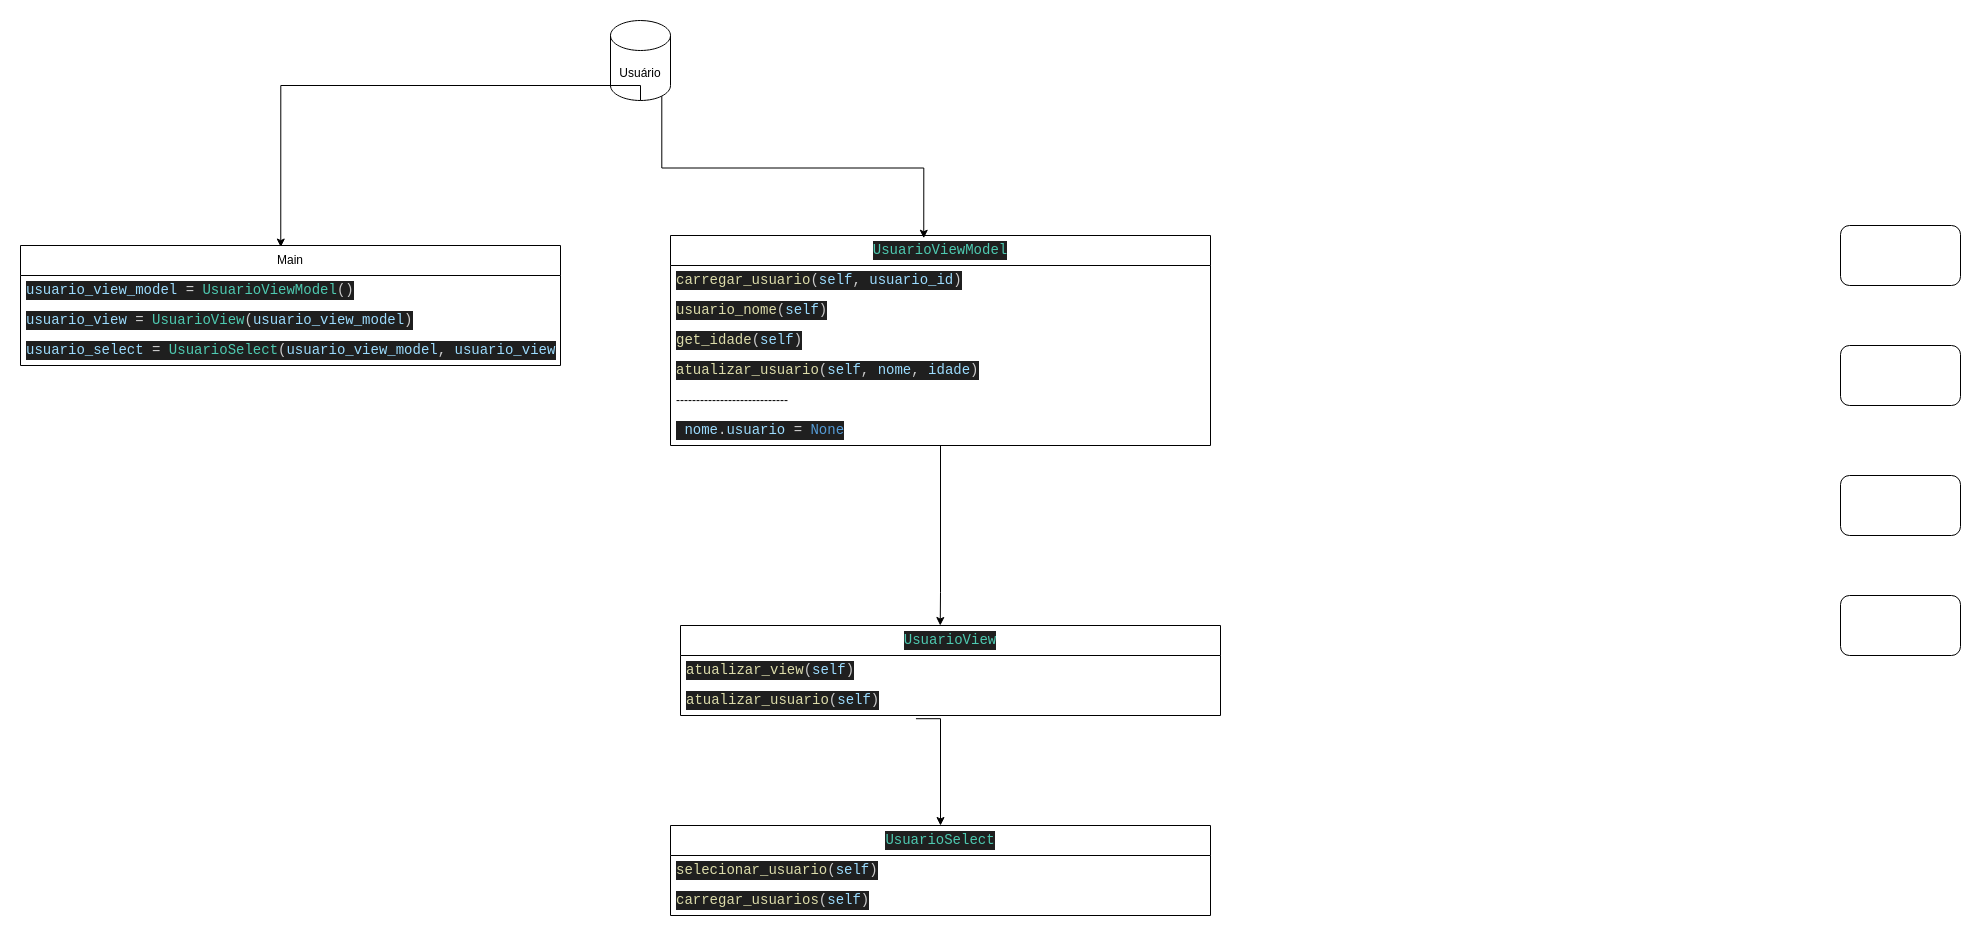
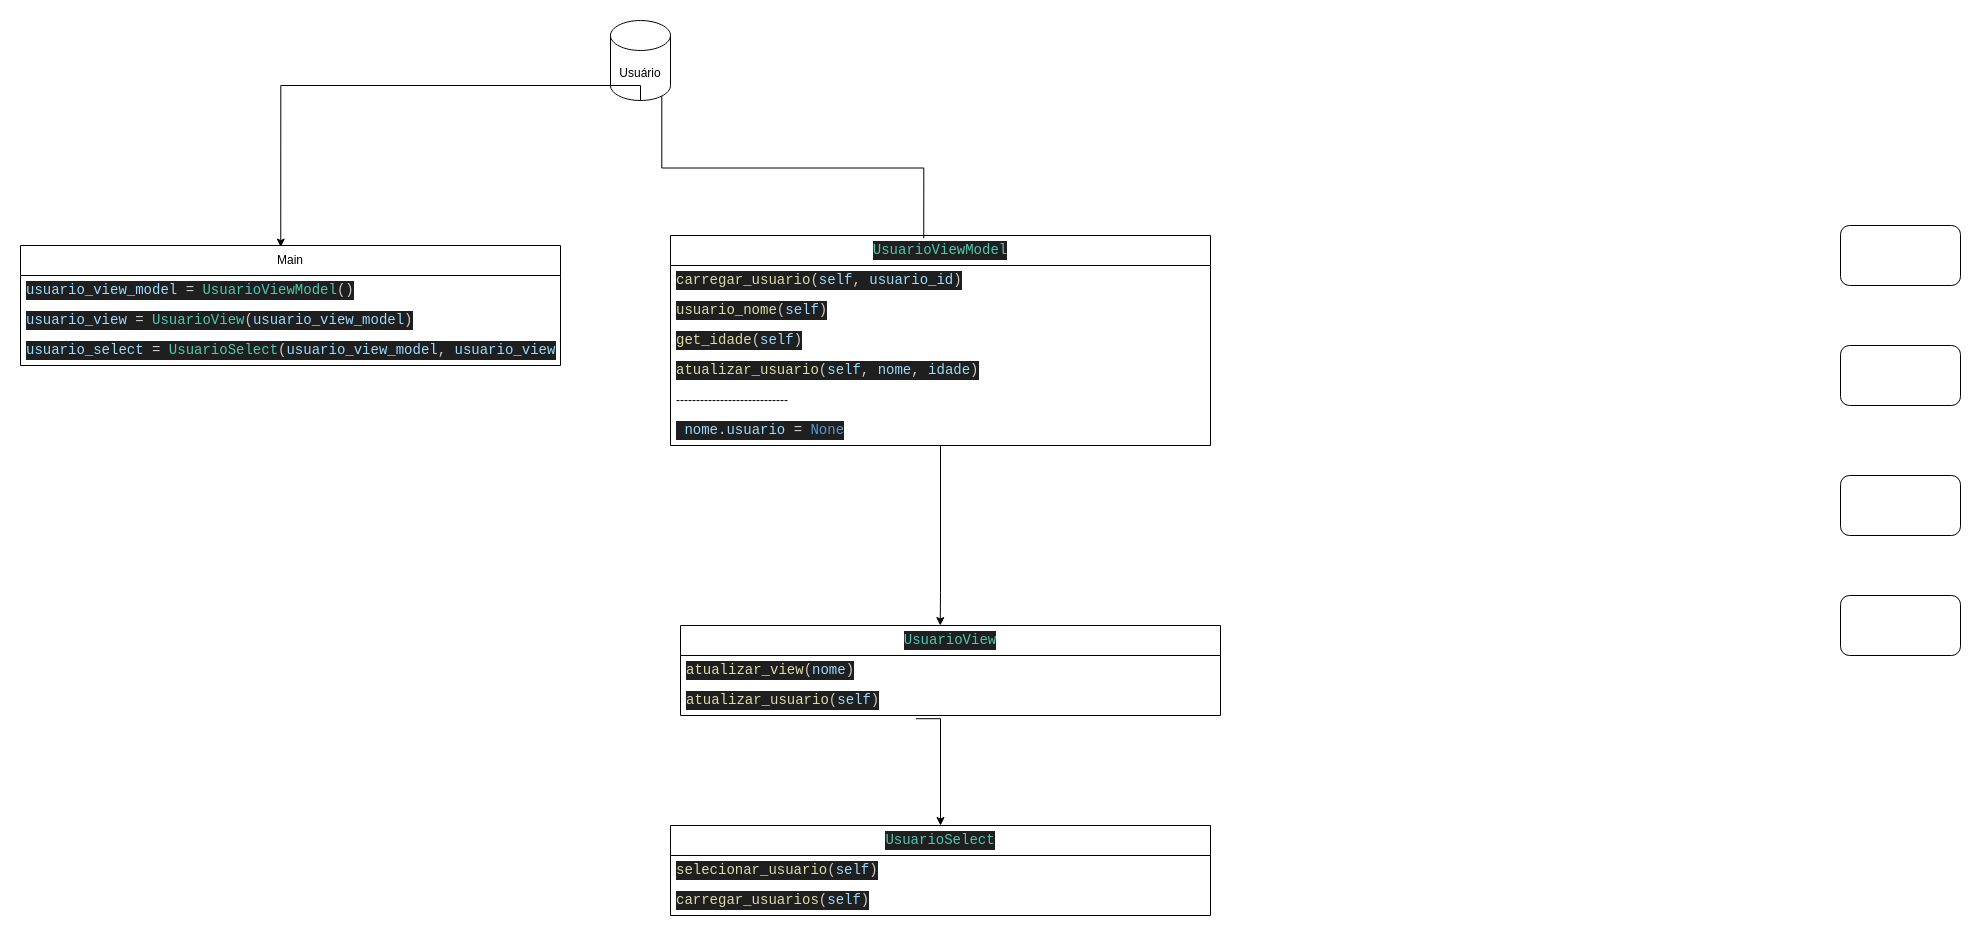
(924, 230) -> (924, 233)
(747, 671) -> (749, 671)
